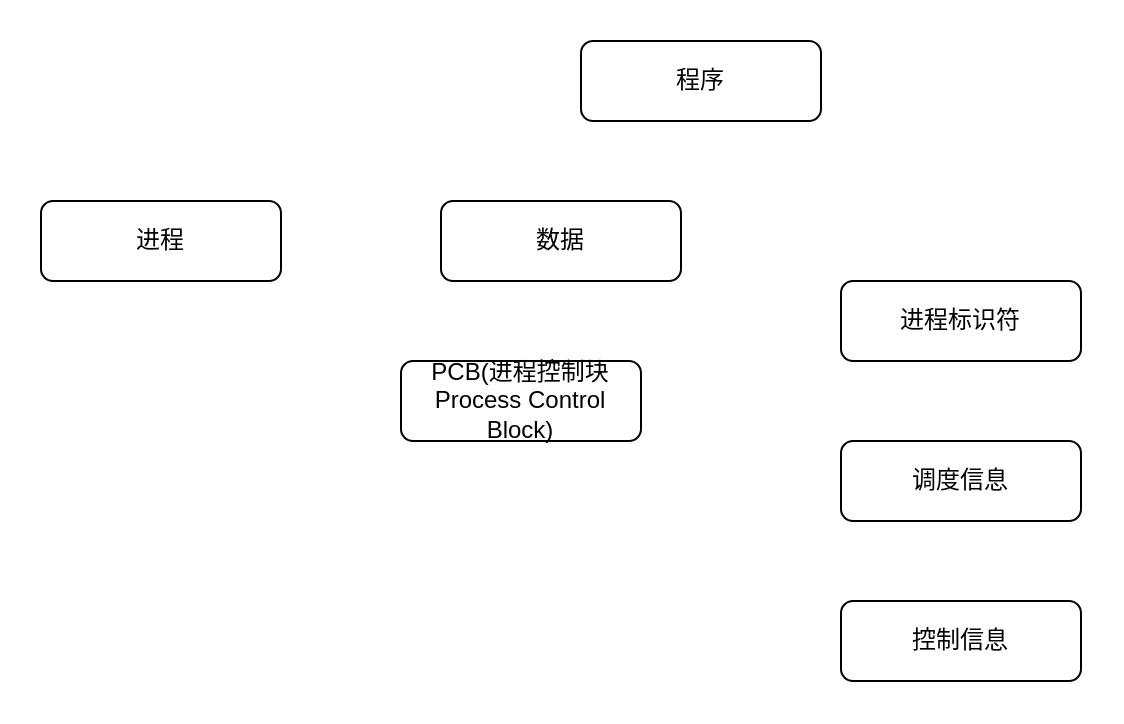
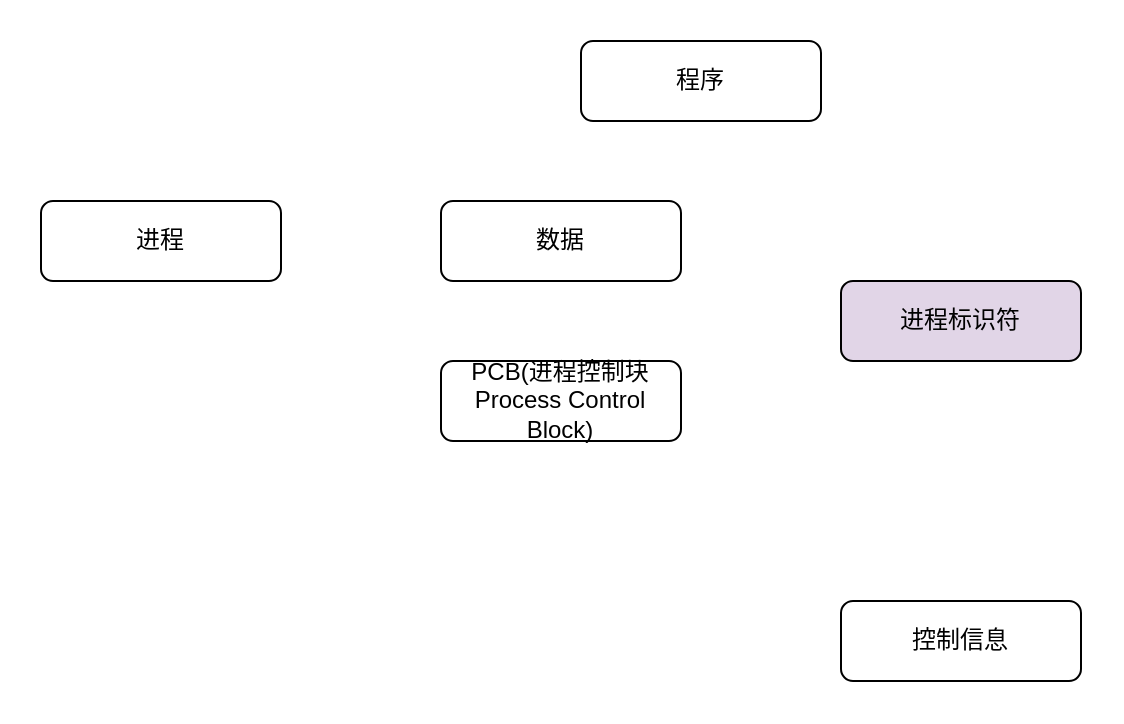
(961, 321) -> (961, 321)
(521, 401) -> (561, 401)
(961, 481) -> none
